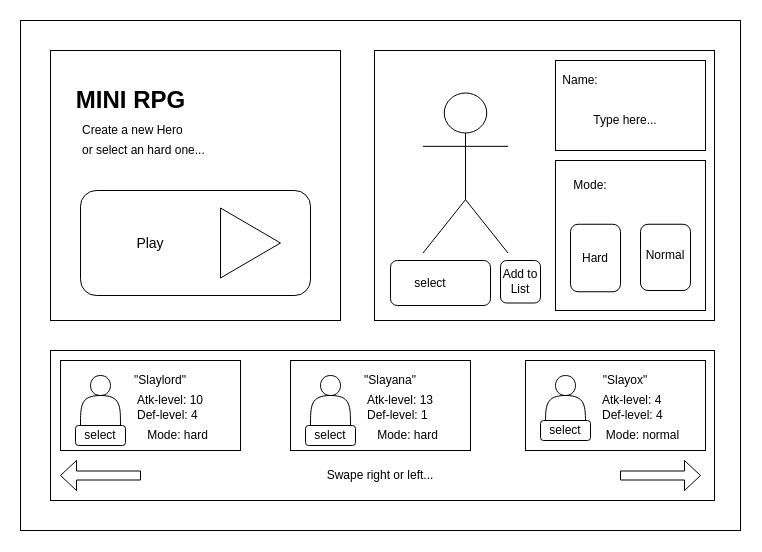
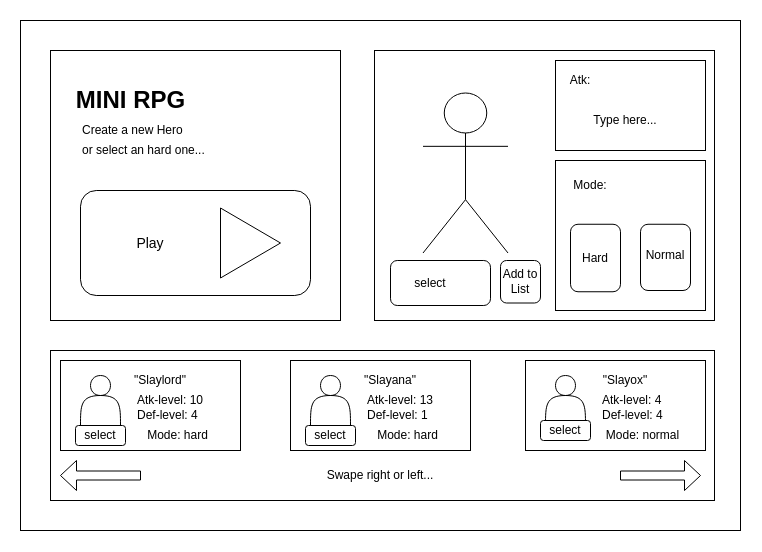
(581, 81) -> (581, 81)
